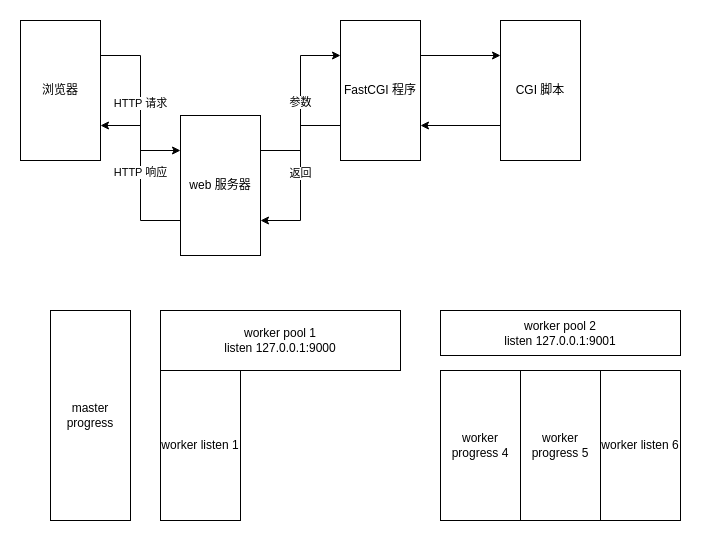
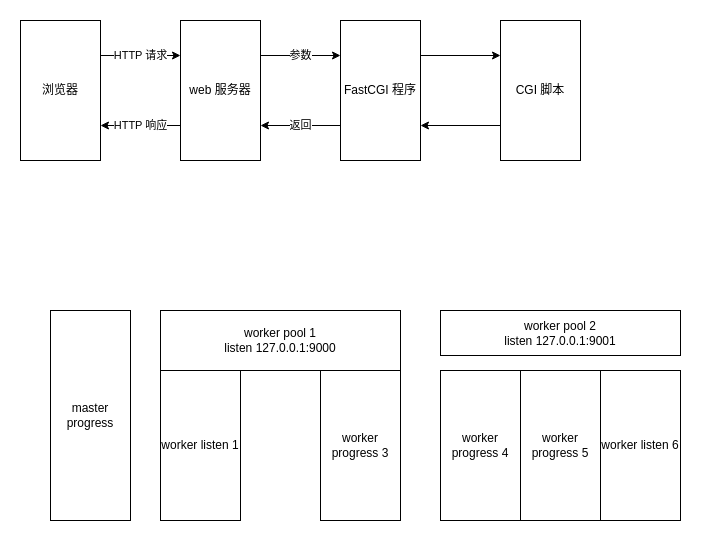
(221, 186) -> (221, 91)
none -> (361, 446)
